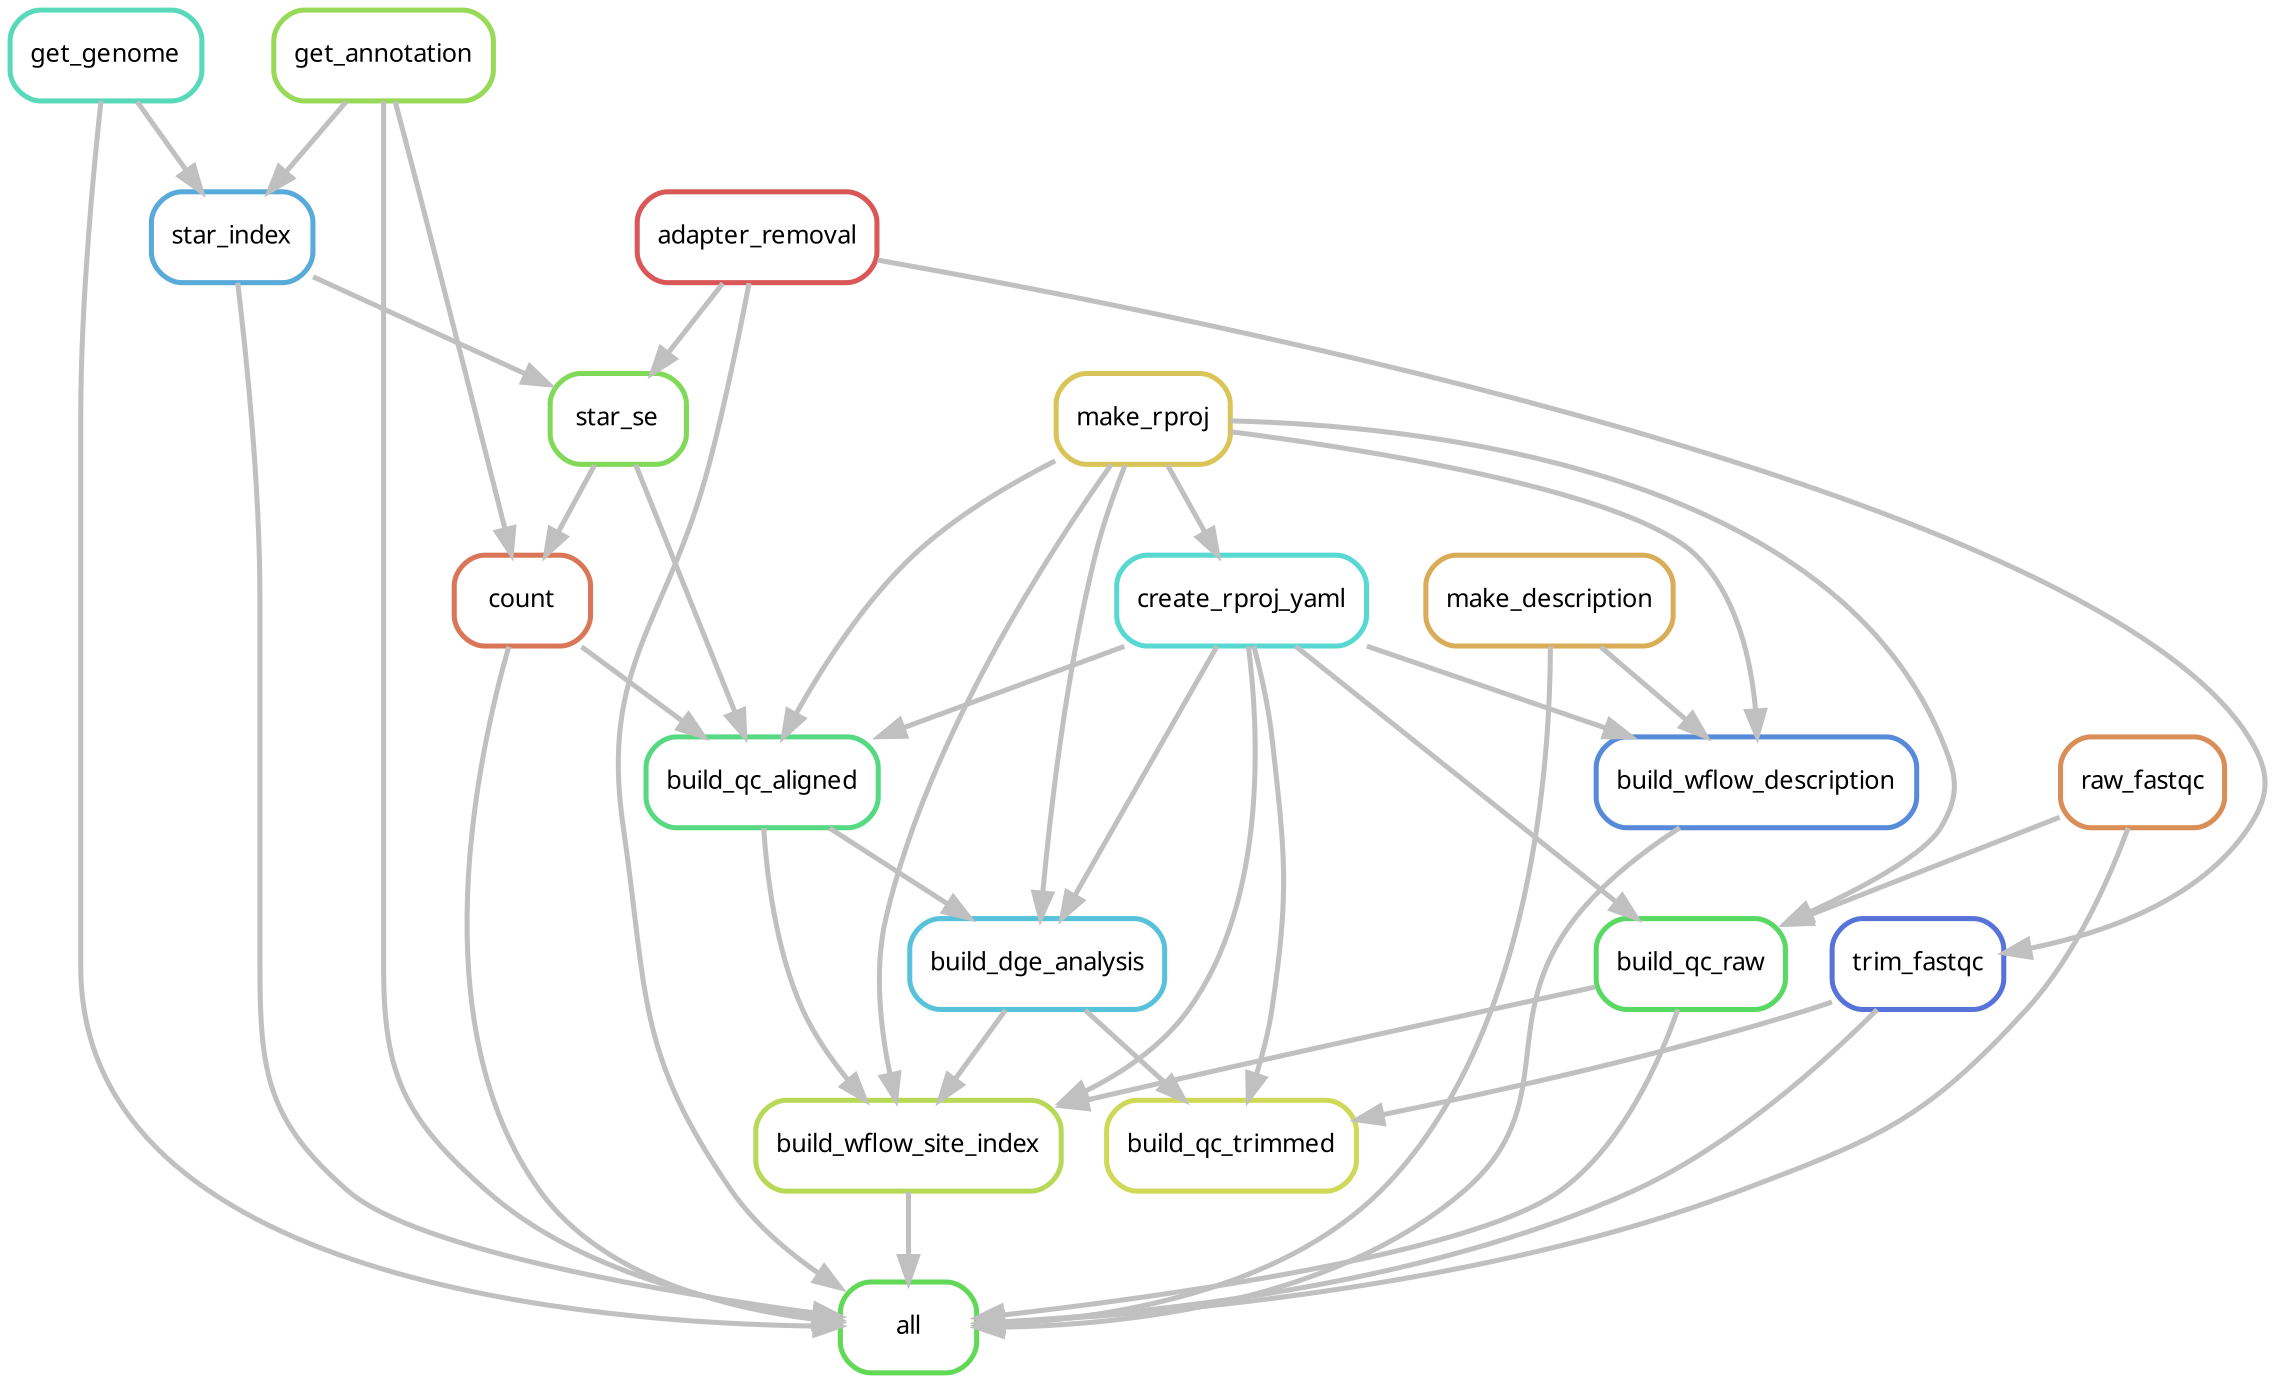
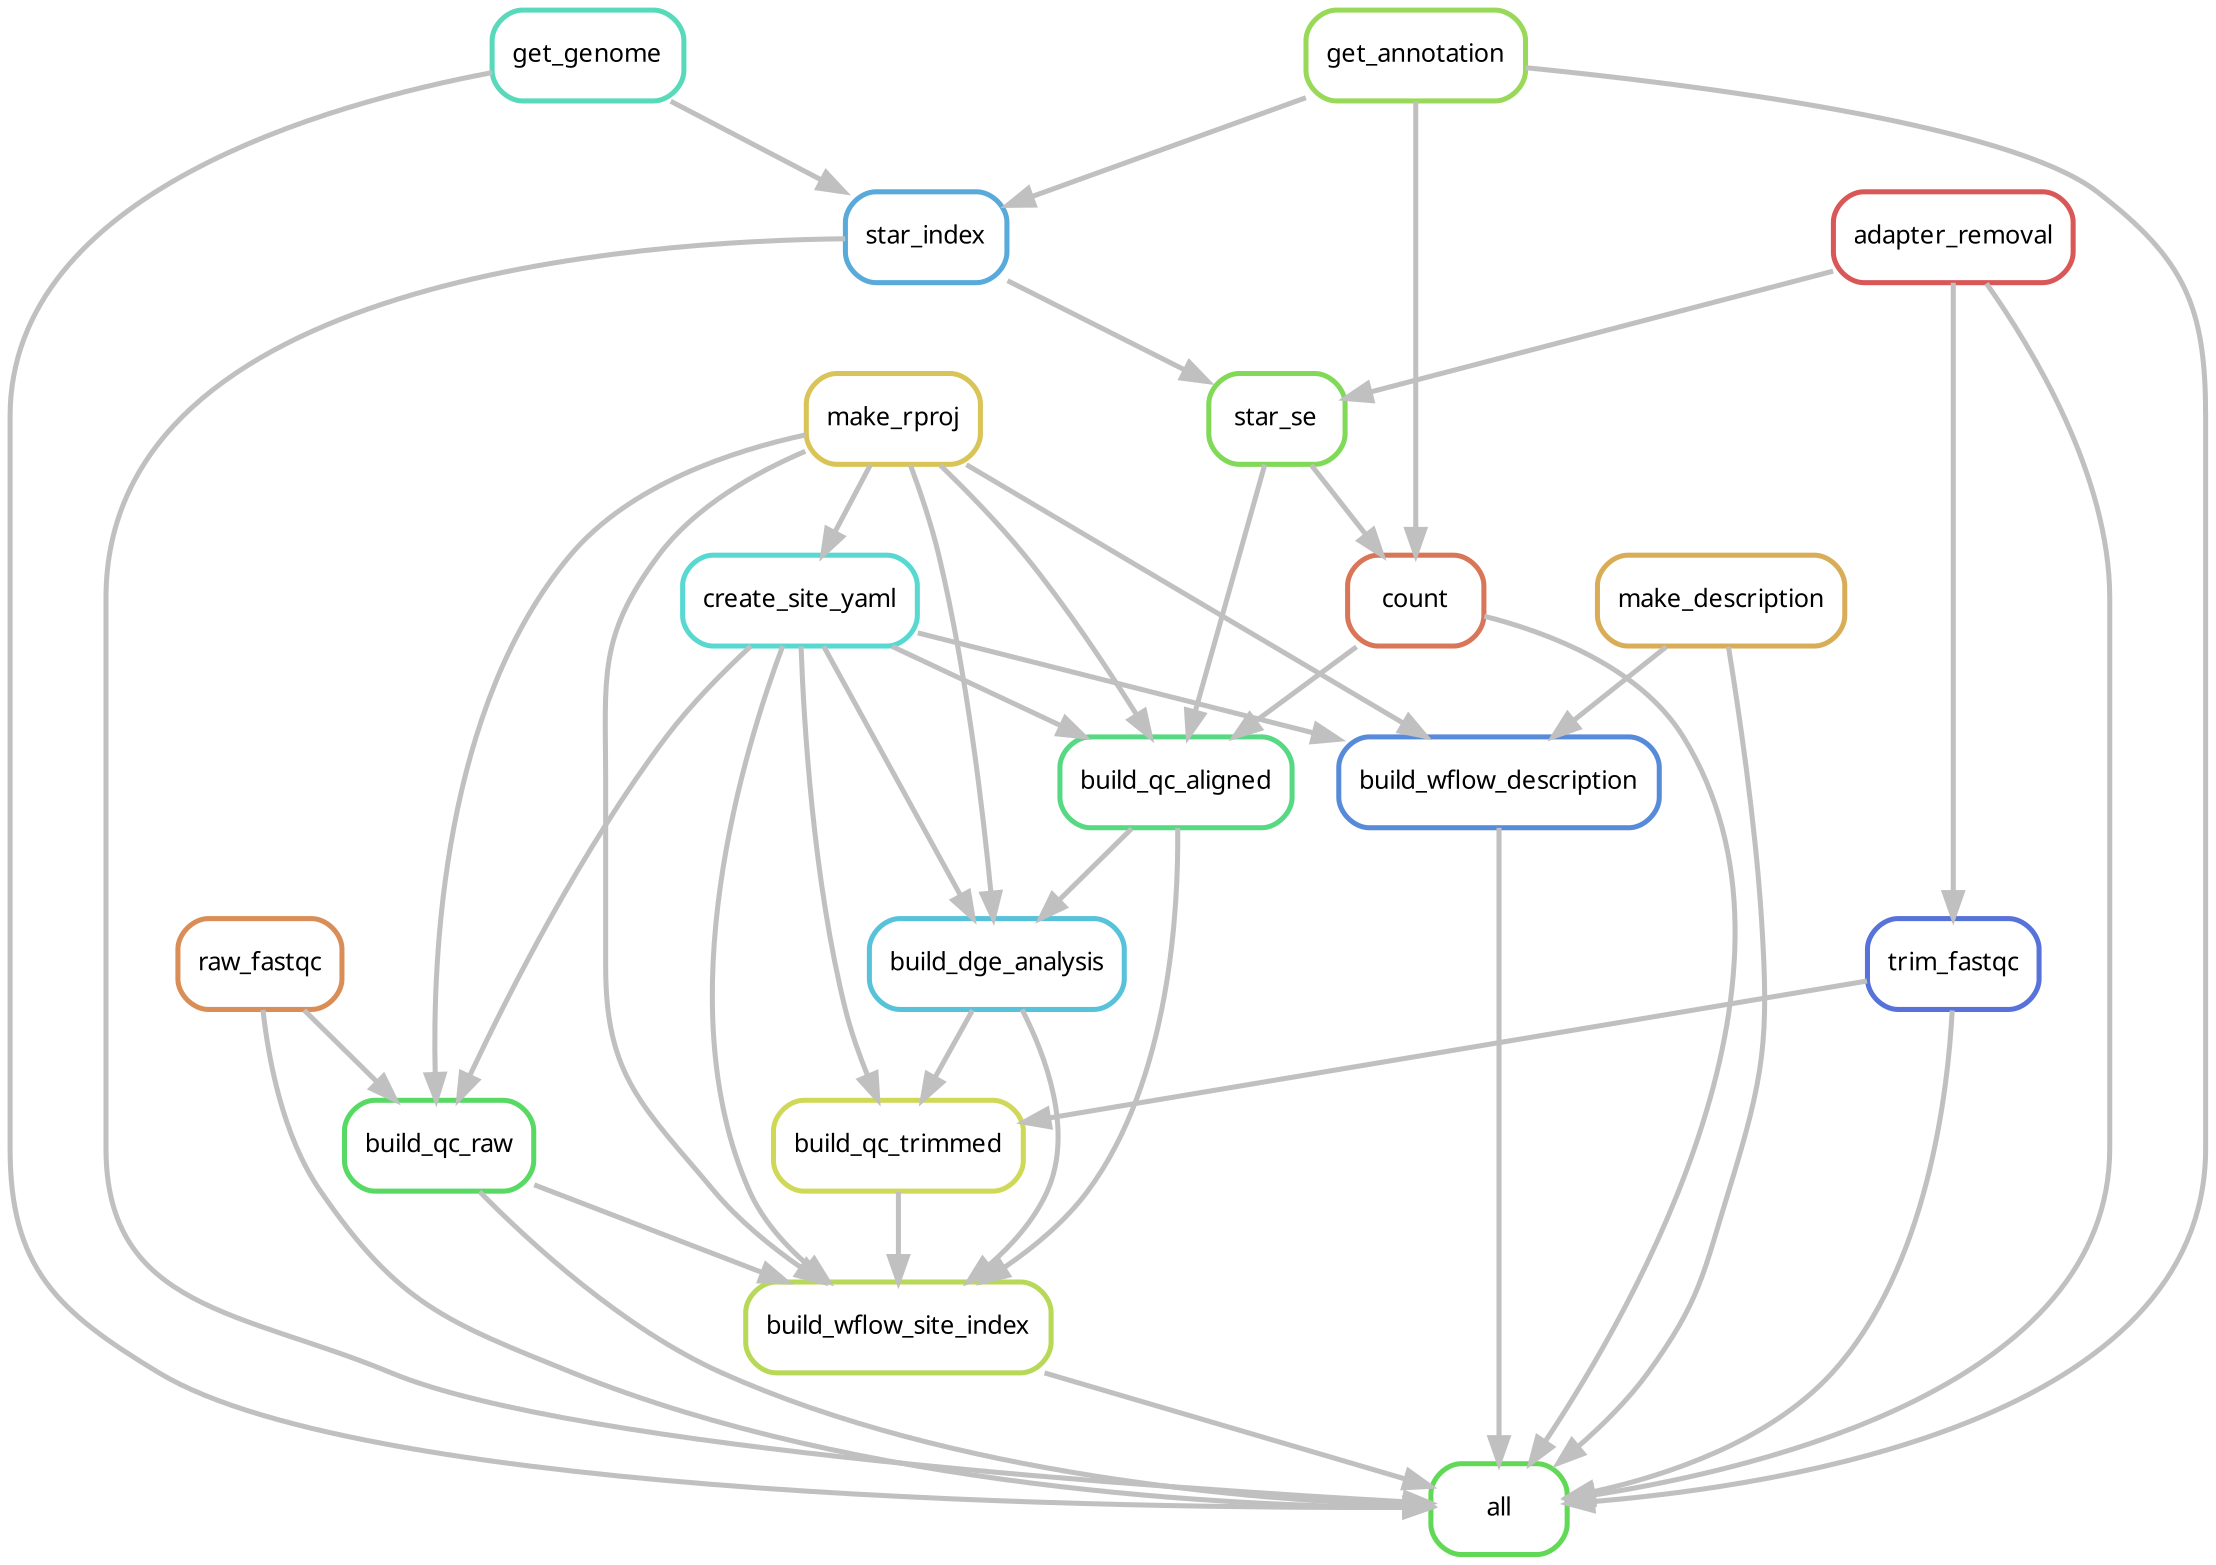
(1242, 601) -> (800, 601)
none -> (898, 1224)
